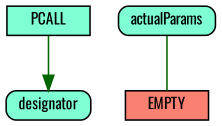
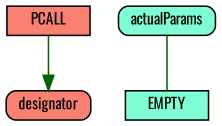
(48, 21) -> (48, 21)
(48, 105) -> (48, 105)
(167, 105) -> (167, 105)
